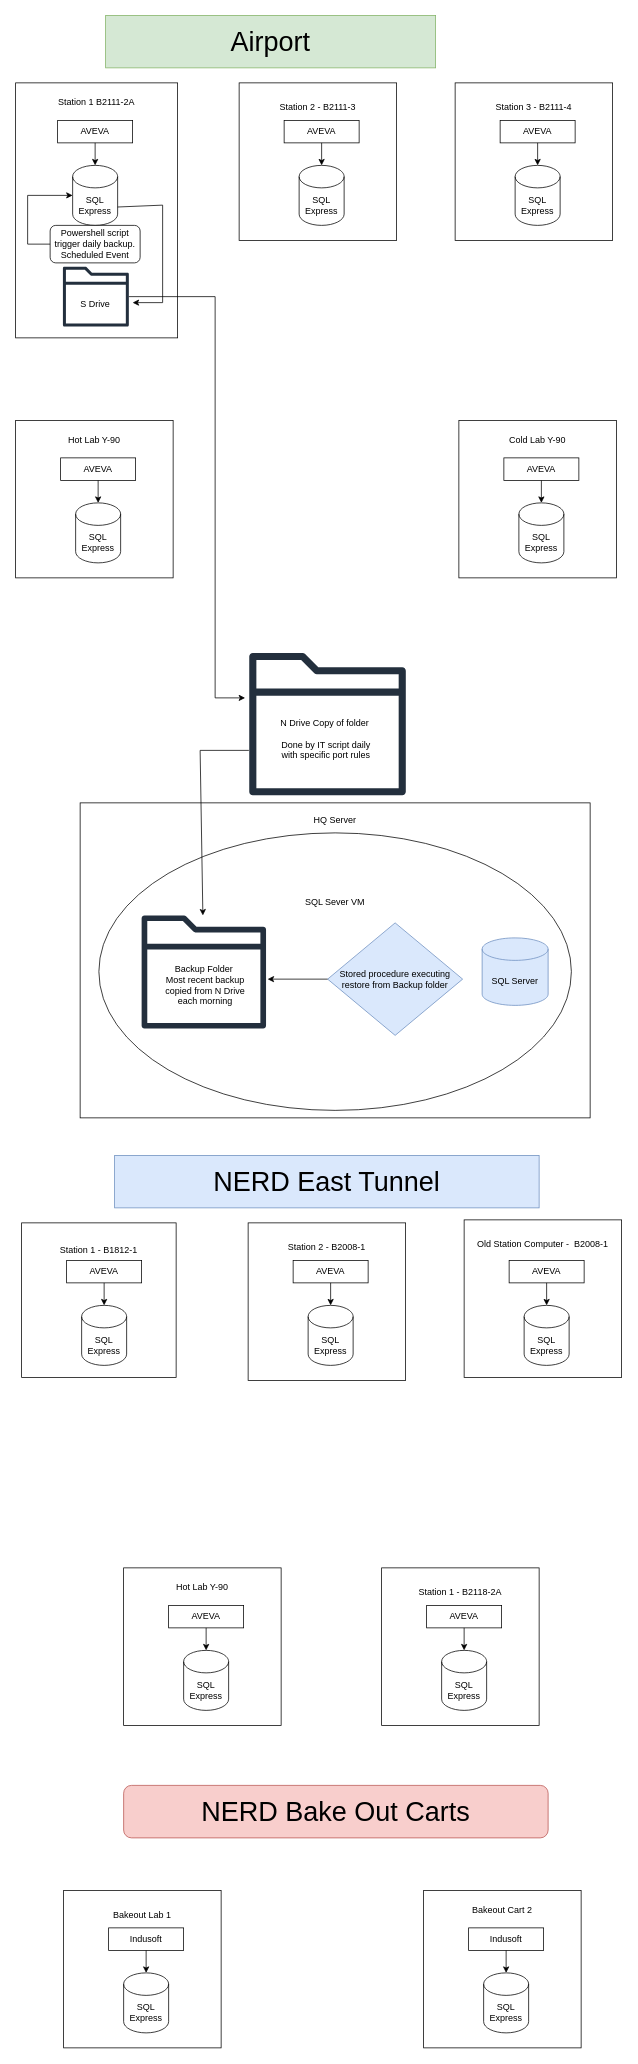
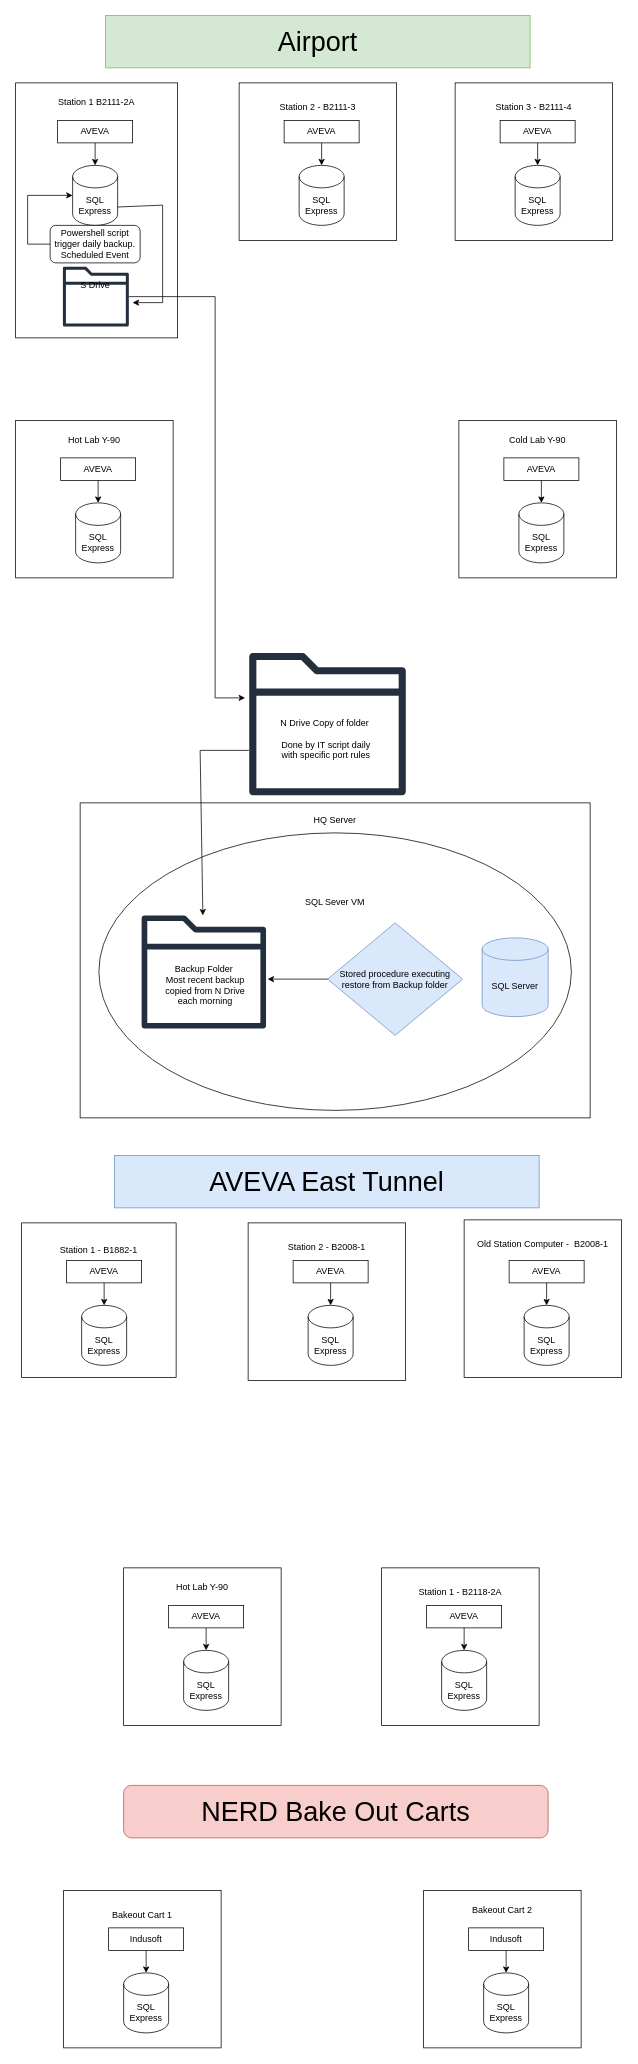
(270, 42) -> (318, 42)
(96, 304) -> (96, 285)
(515, 972) -> (515, 977)
(327, 1182) -> (327, 1182)
(99, 1300) -> (99, 1300)
(142, 1969) -> (142, 1969)
